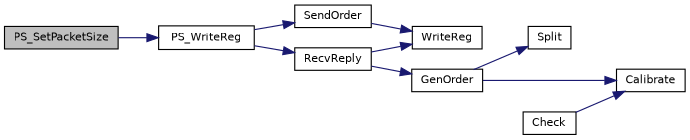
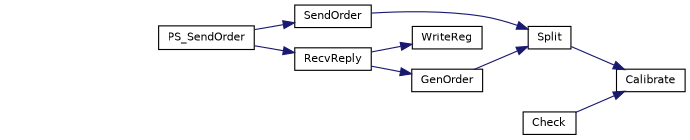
(386, 26) -> (445, 13)
(61, 38) -> none
(206, 38) -> (206, 38)
(544, 80) -> (593, 56)
